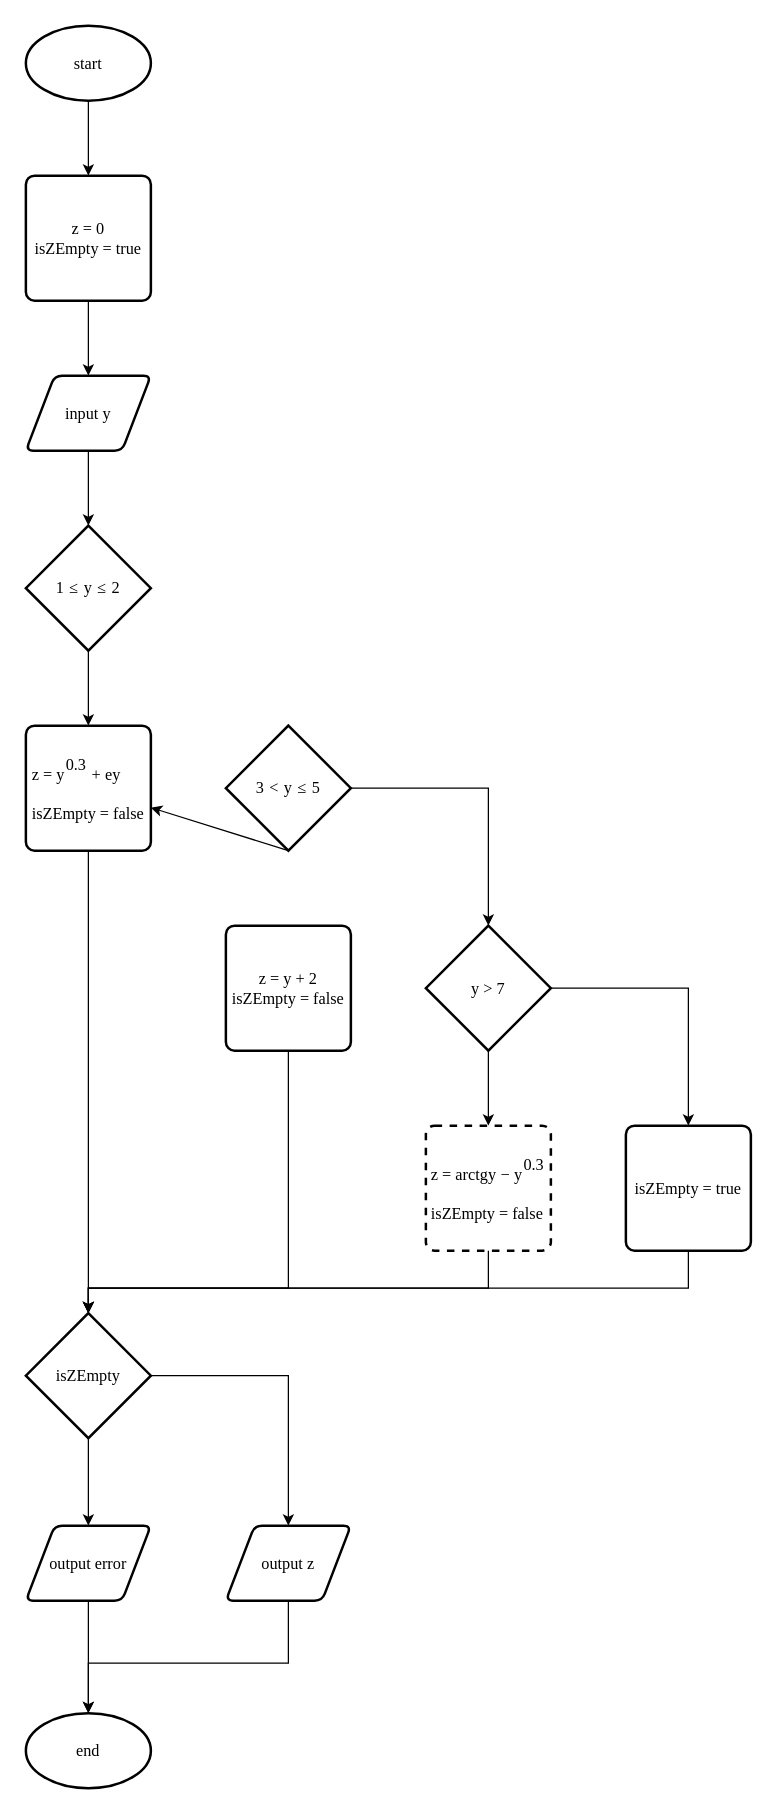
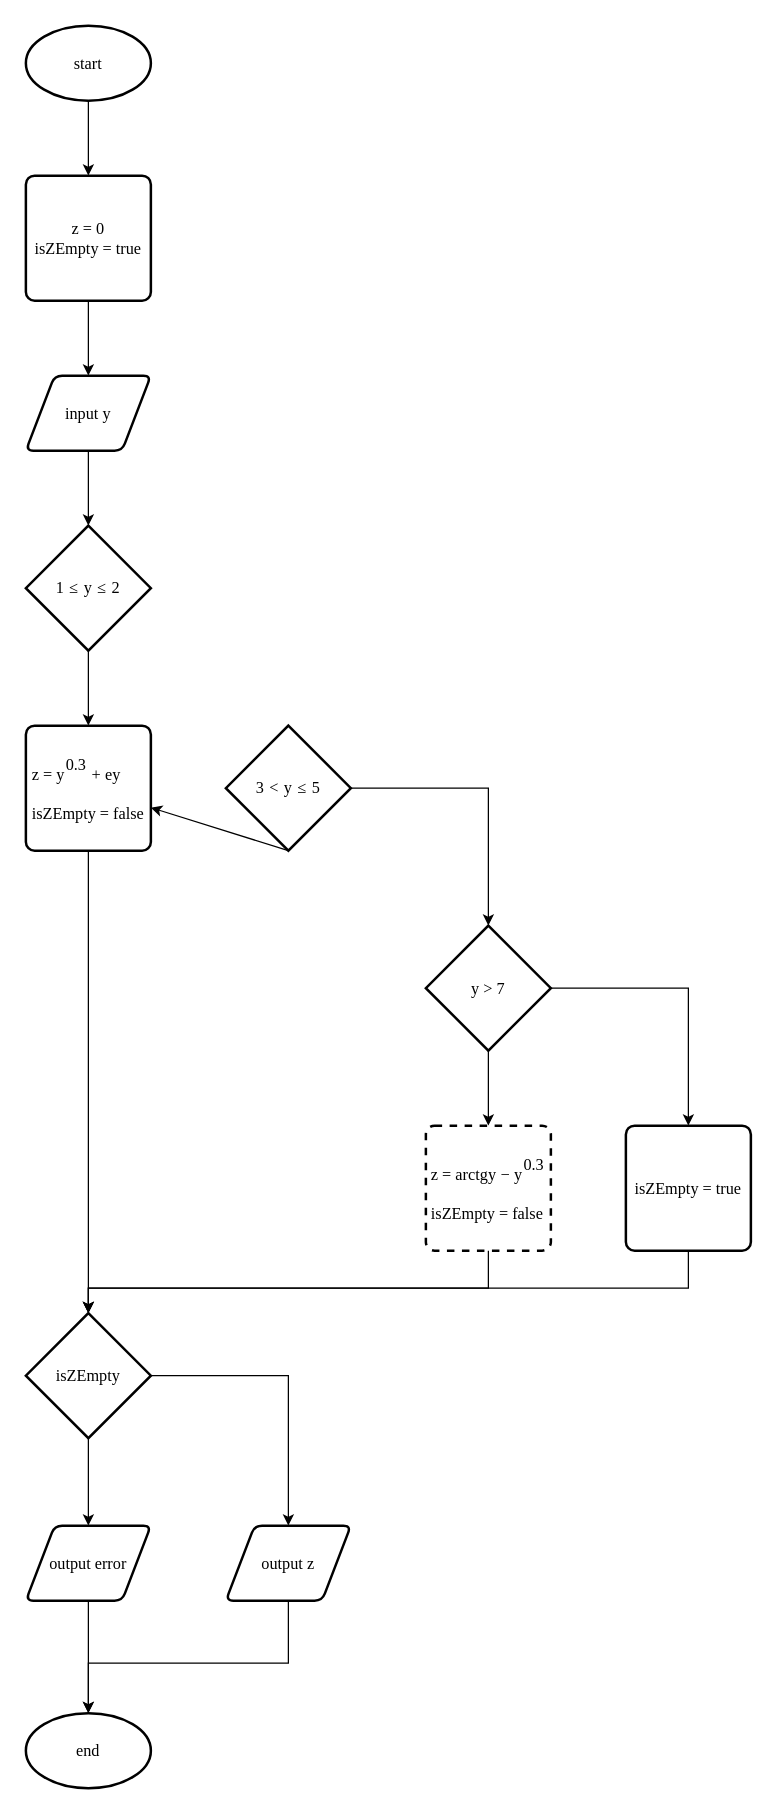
(288, 988) -> none
(288, 1168) -> none
